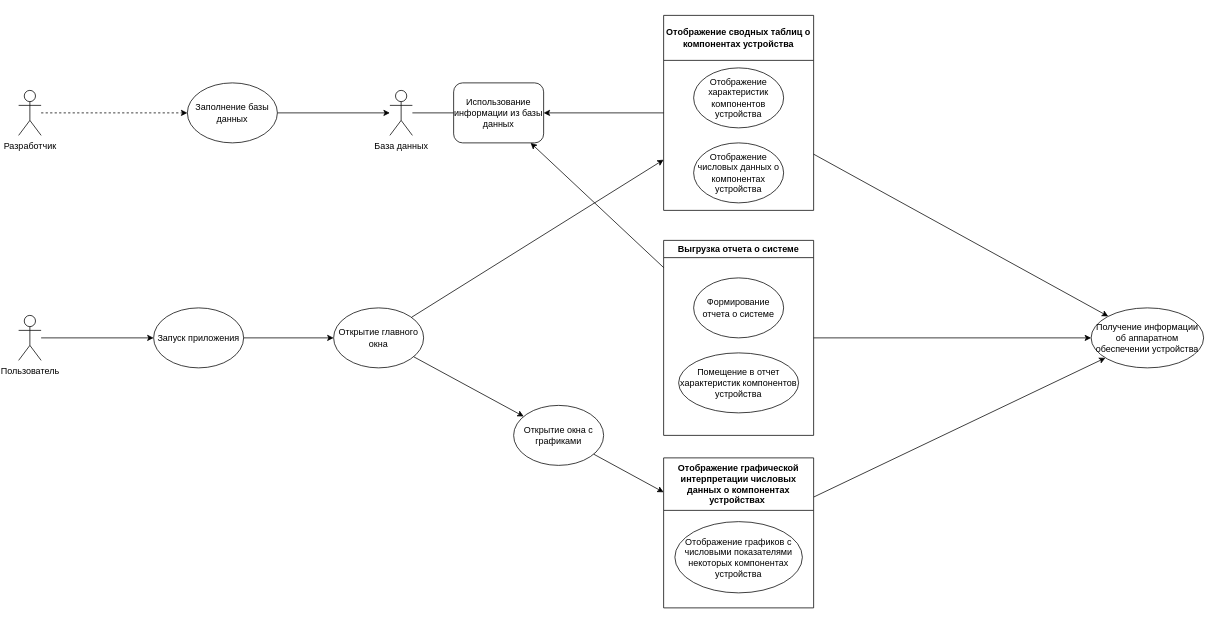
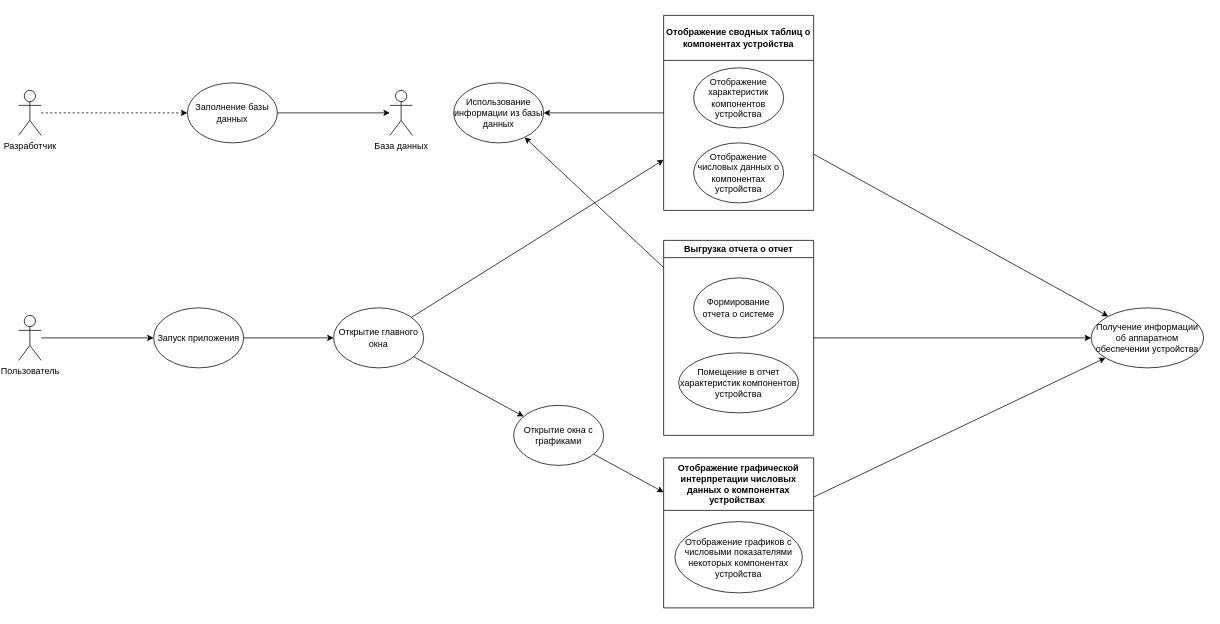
(432, 113) -> none
(498, 113) -> (498, 113)
(738, 249) -> (738, 249)
